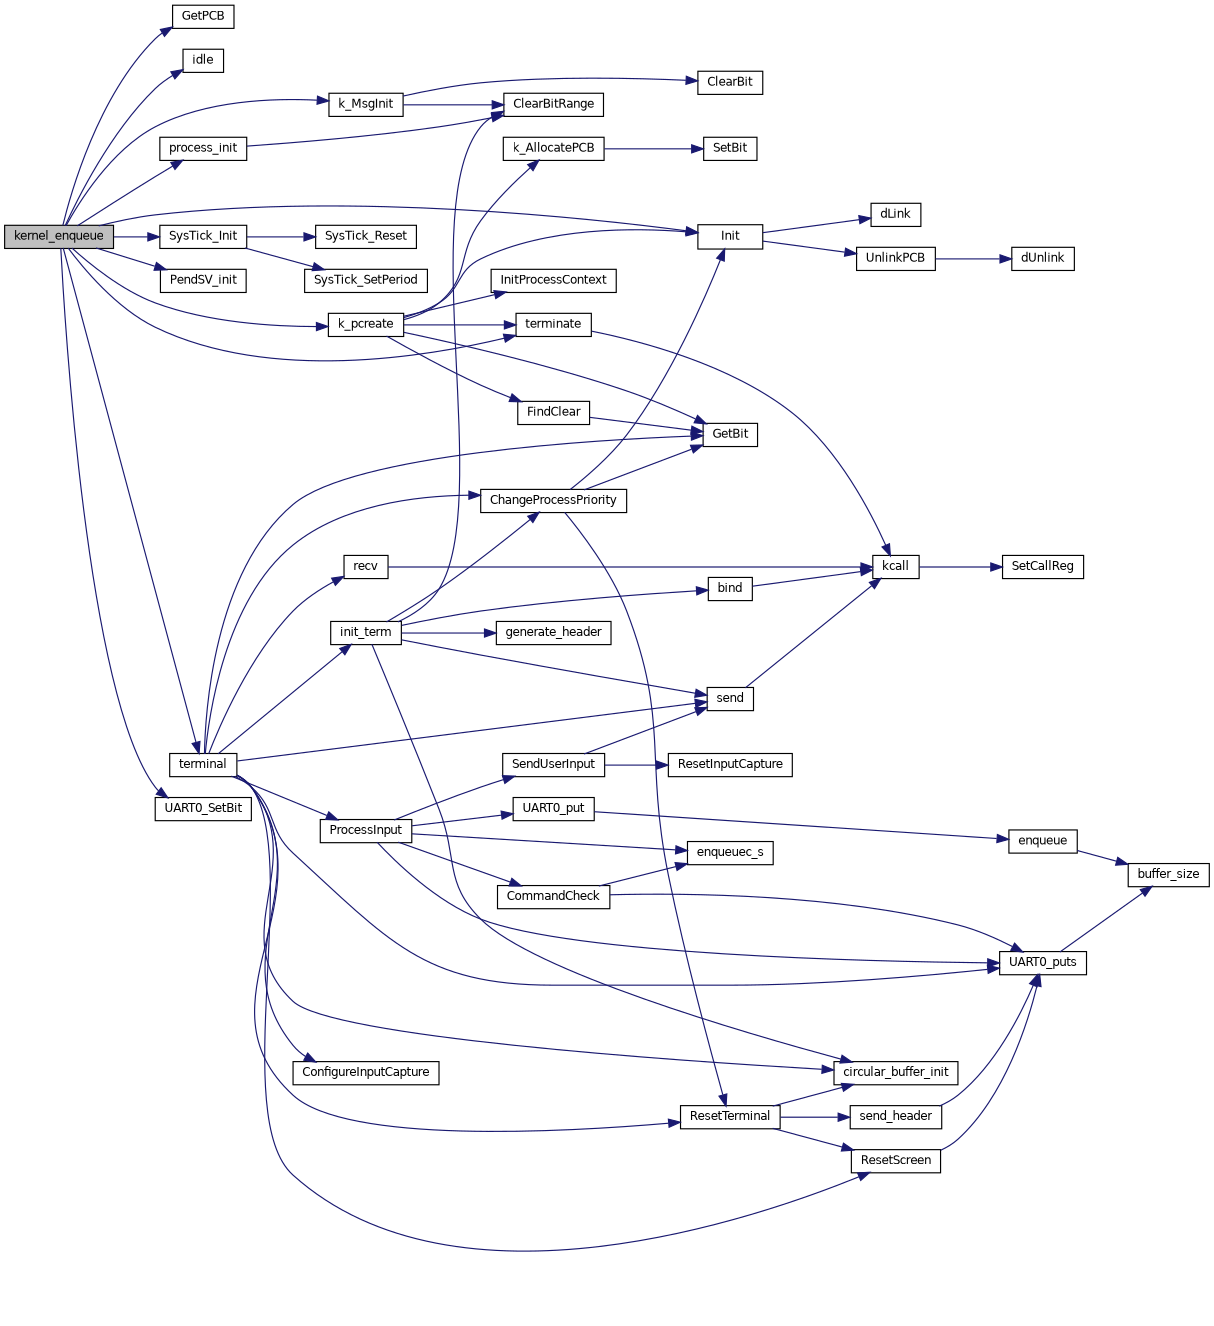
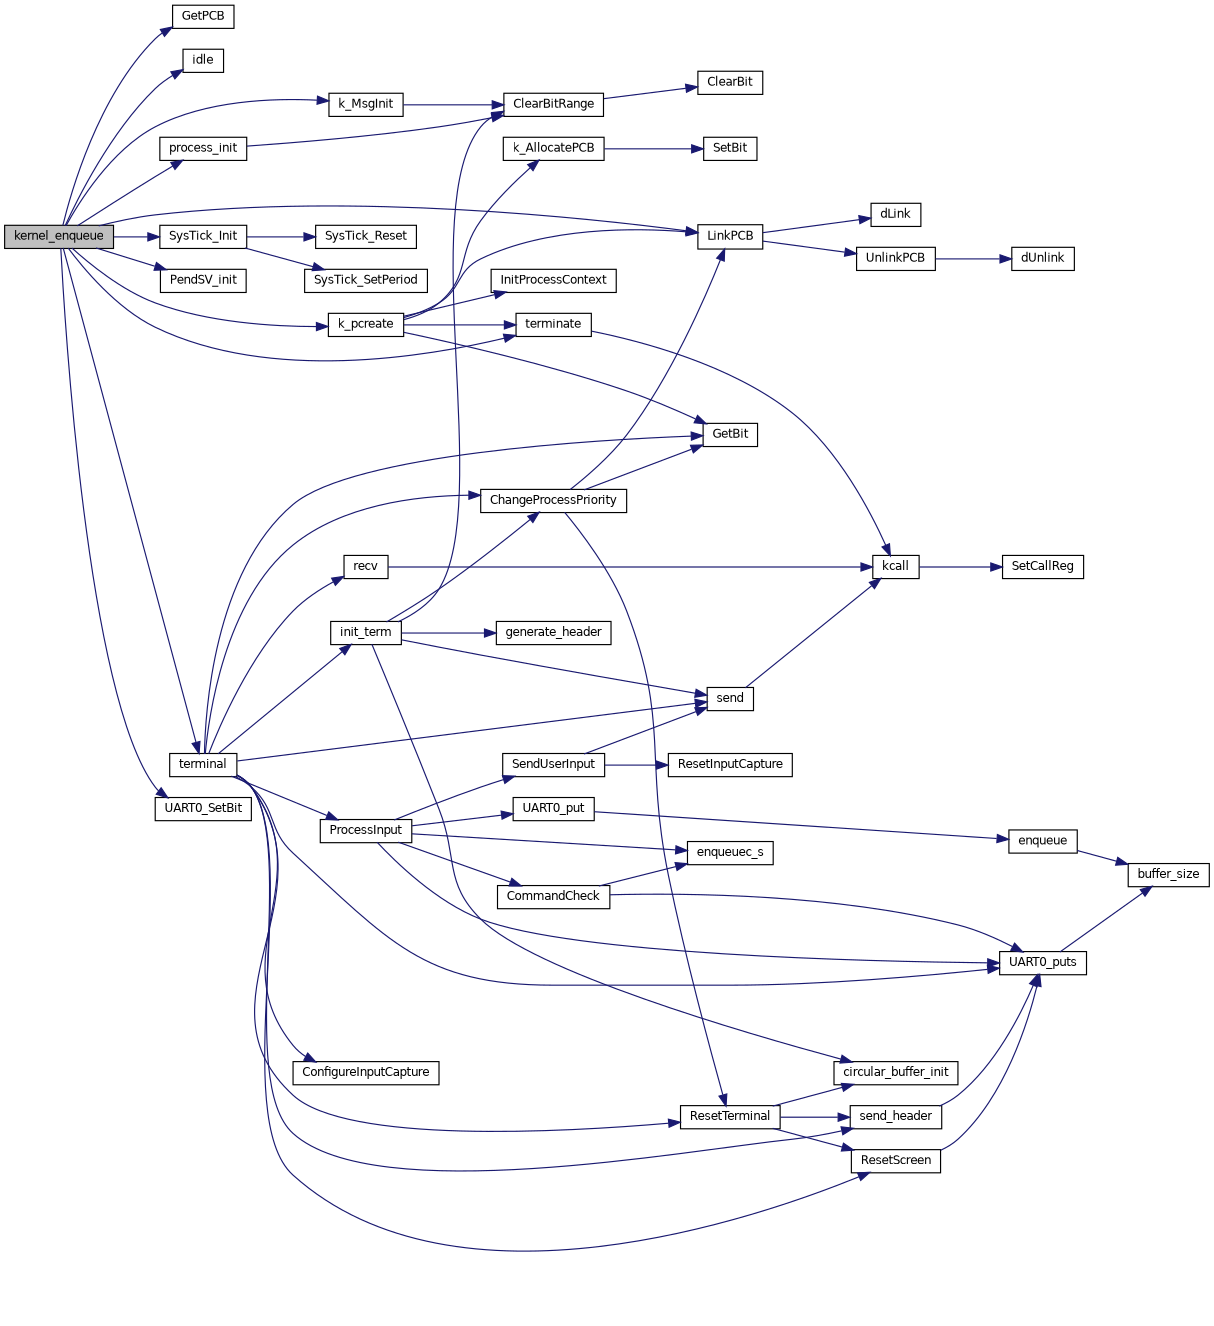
(544, 79) -> (645, 93)
(730, 237) -> (730, 237)
(554, 413) -> none
(730, 589) -> none
(433, 1035) -> (379, 1165)
